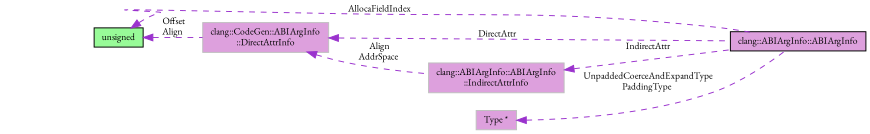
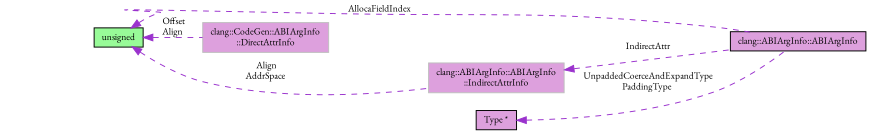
(534, 39) -> none
(372, 67) -> (280, 93)
(496, 120) -> (496, 120)
